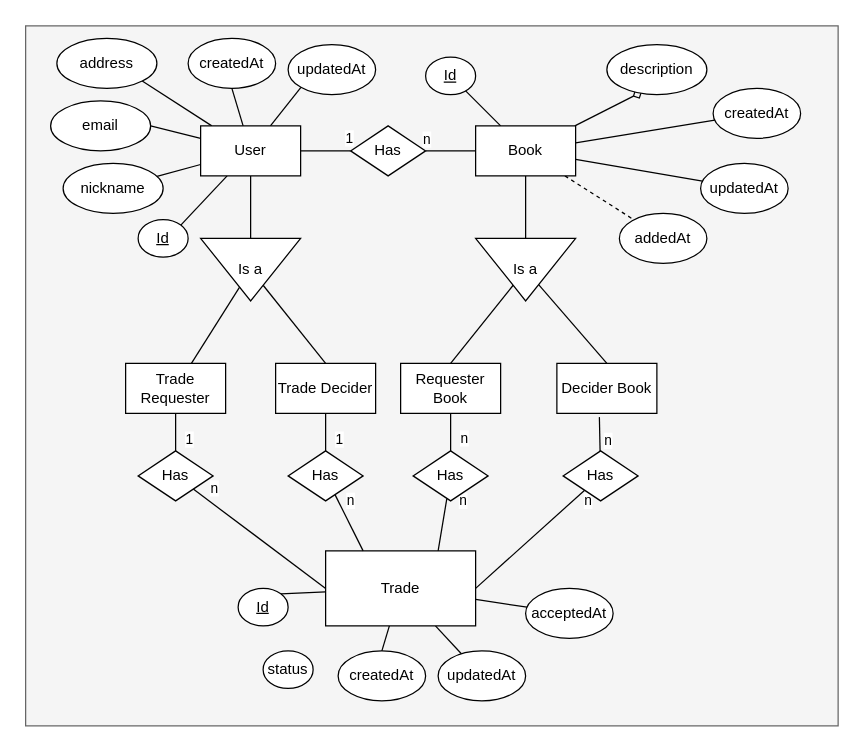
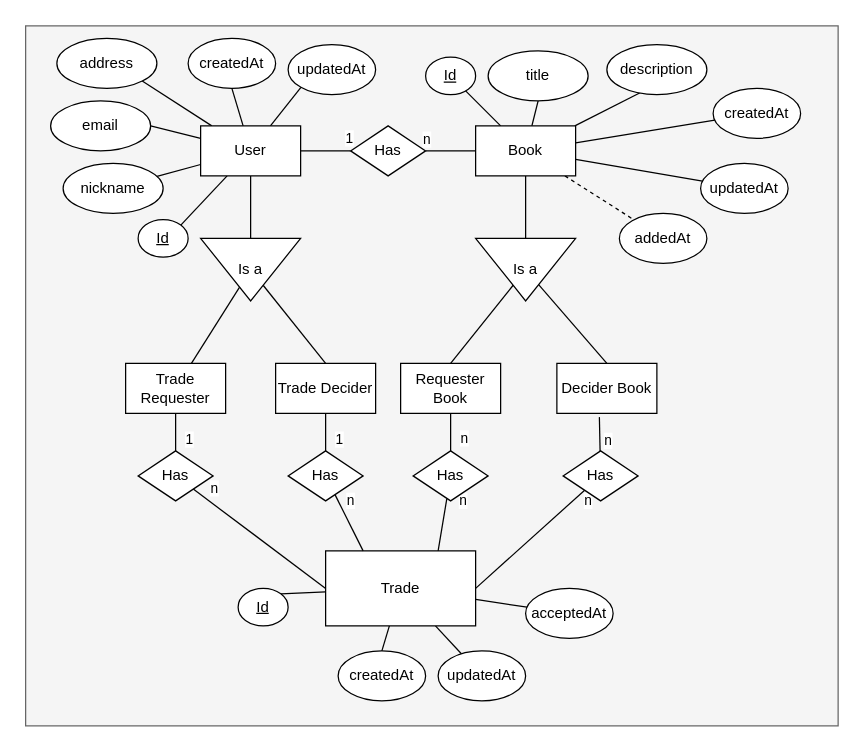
none -> (538, 76)
(633, 96) -> (637, 94)
none -> (535, 114)
(288, 669) -> none
